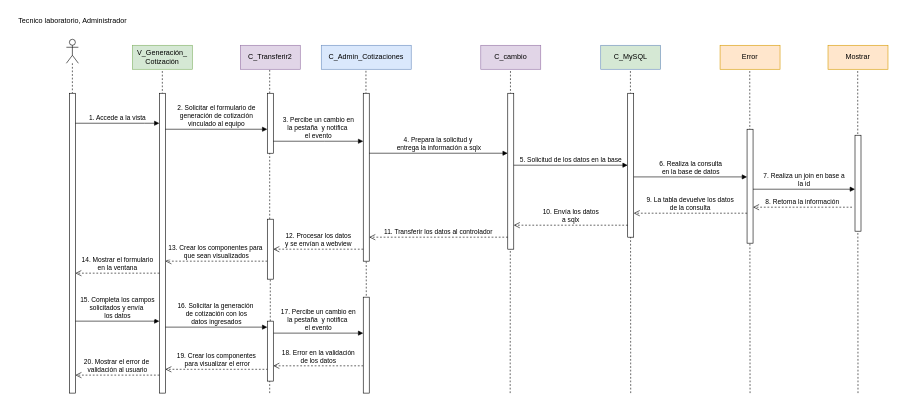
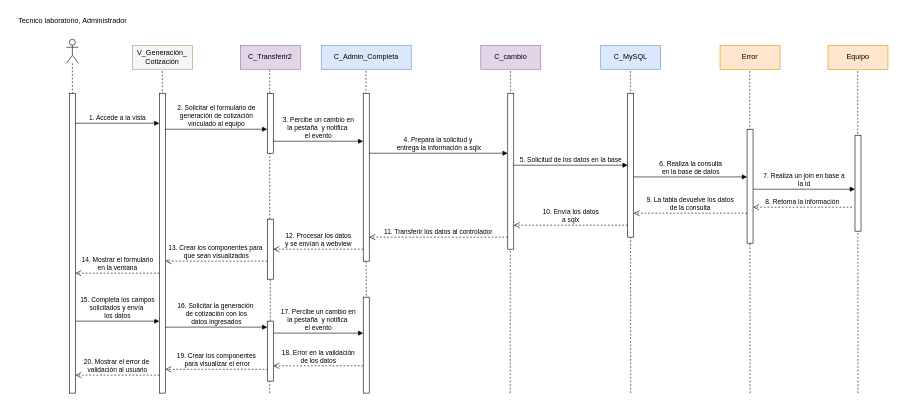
(162, 57) -> (162, 57)
(366, 57) -> (366, 57)
(631, 57) -> (631, 57)
(858, 57) -> (858, 57)
